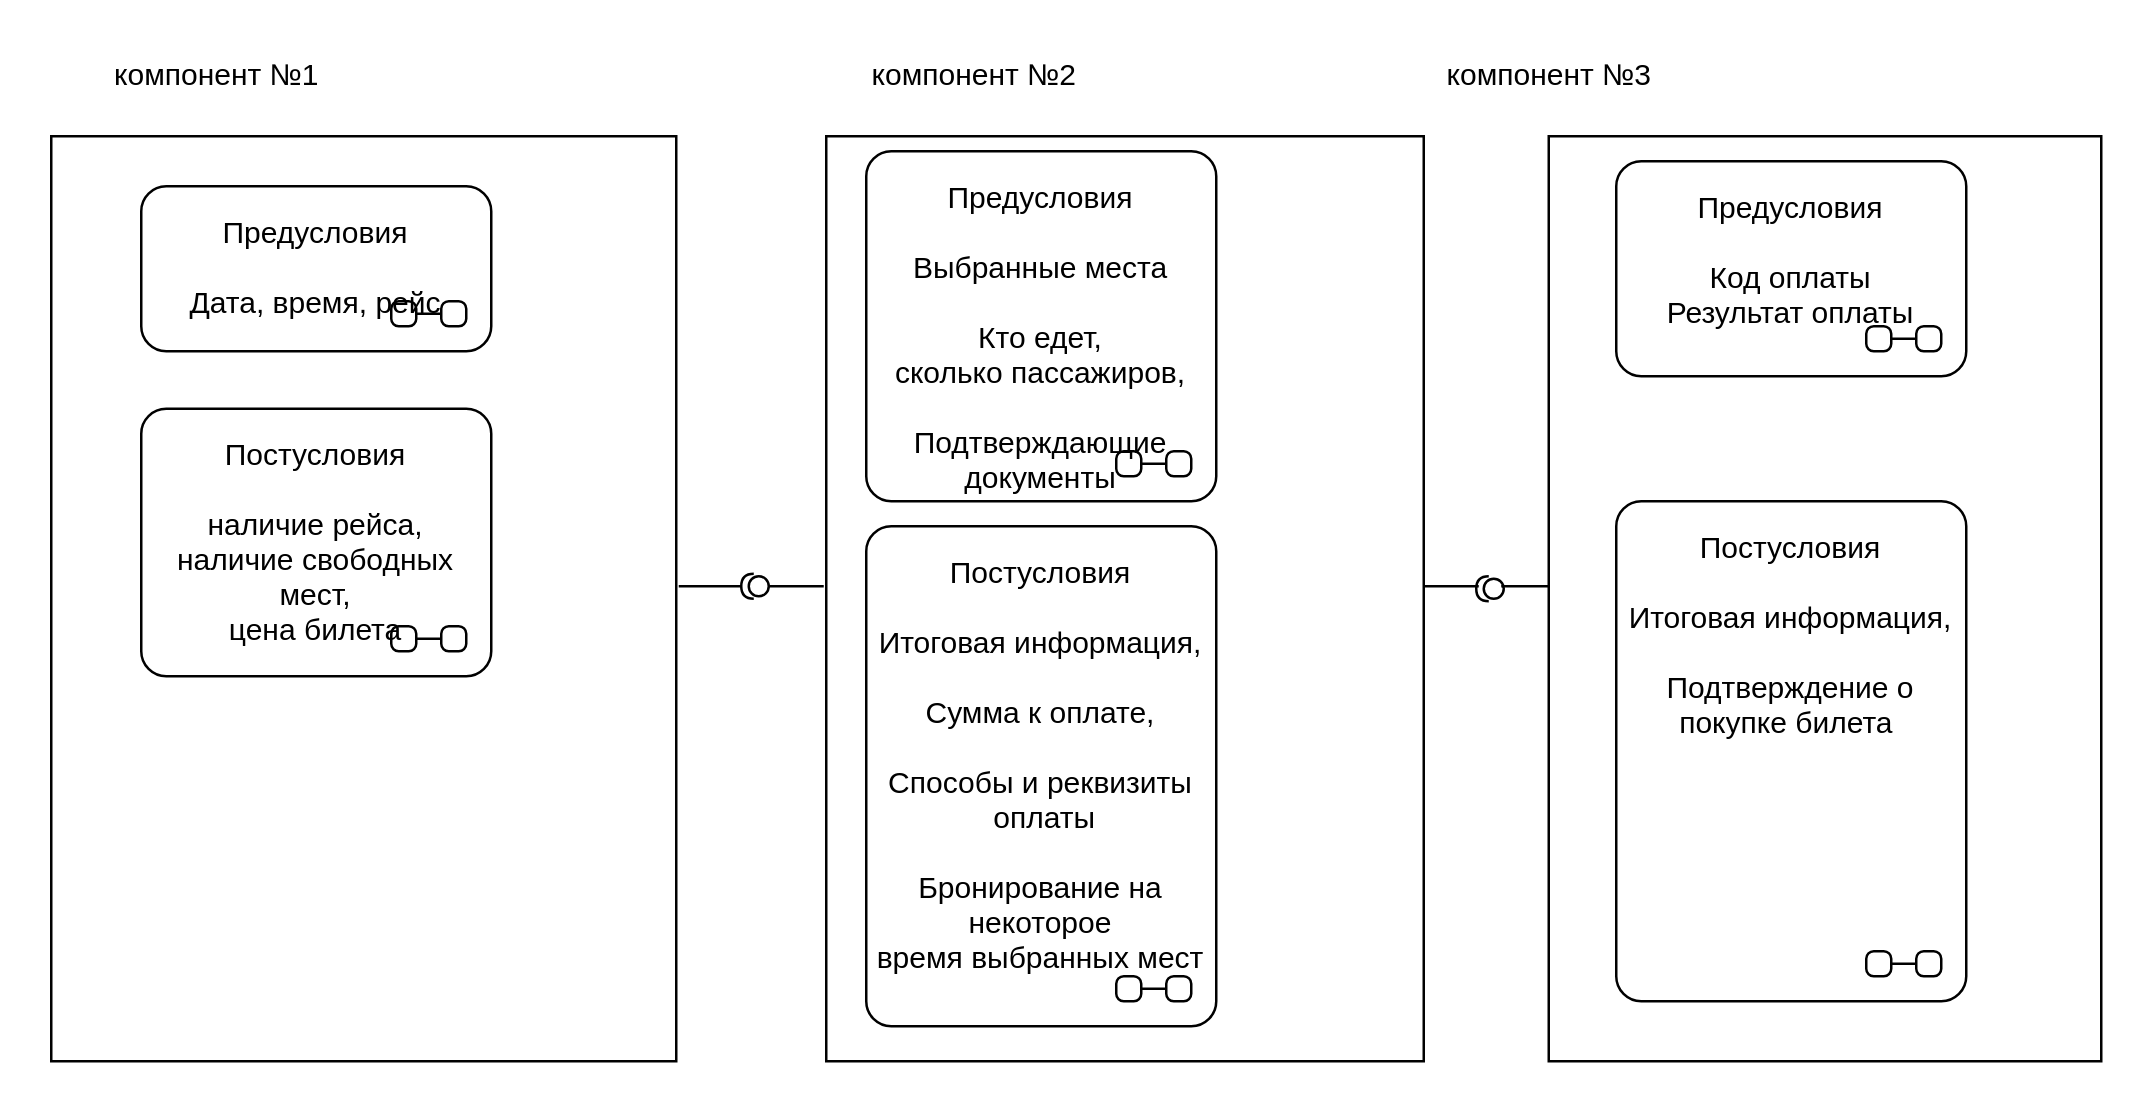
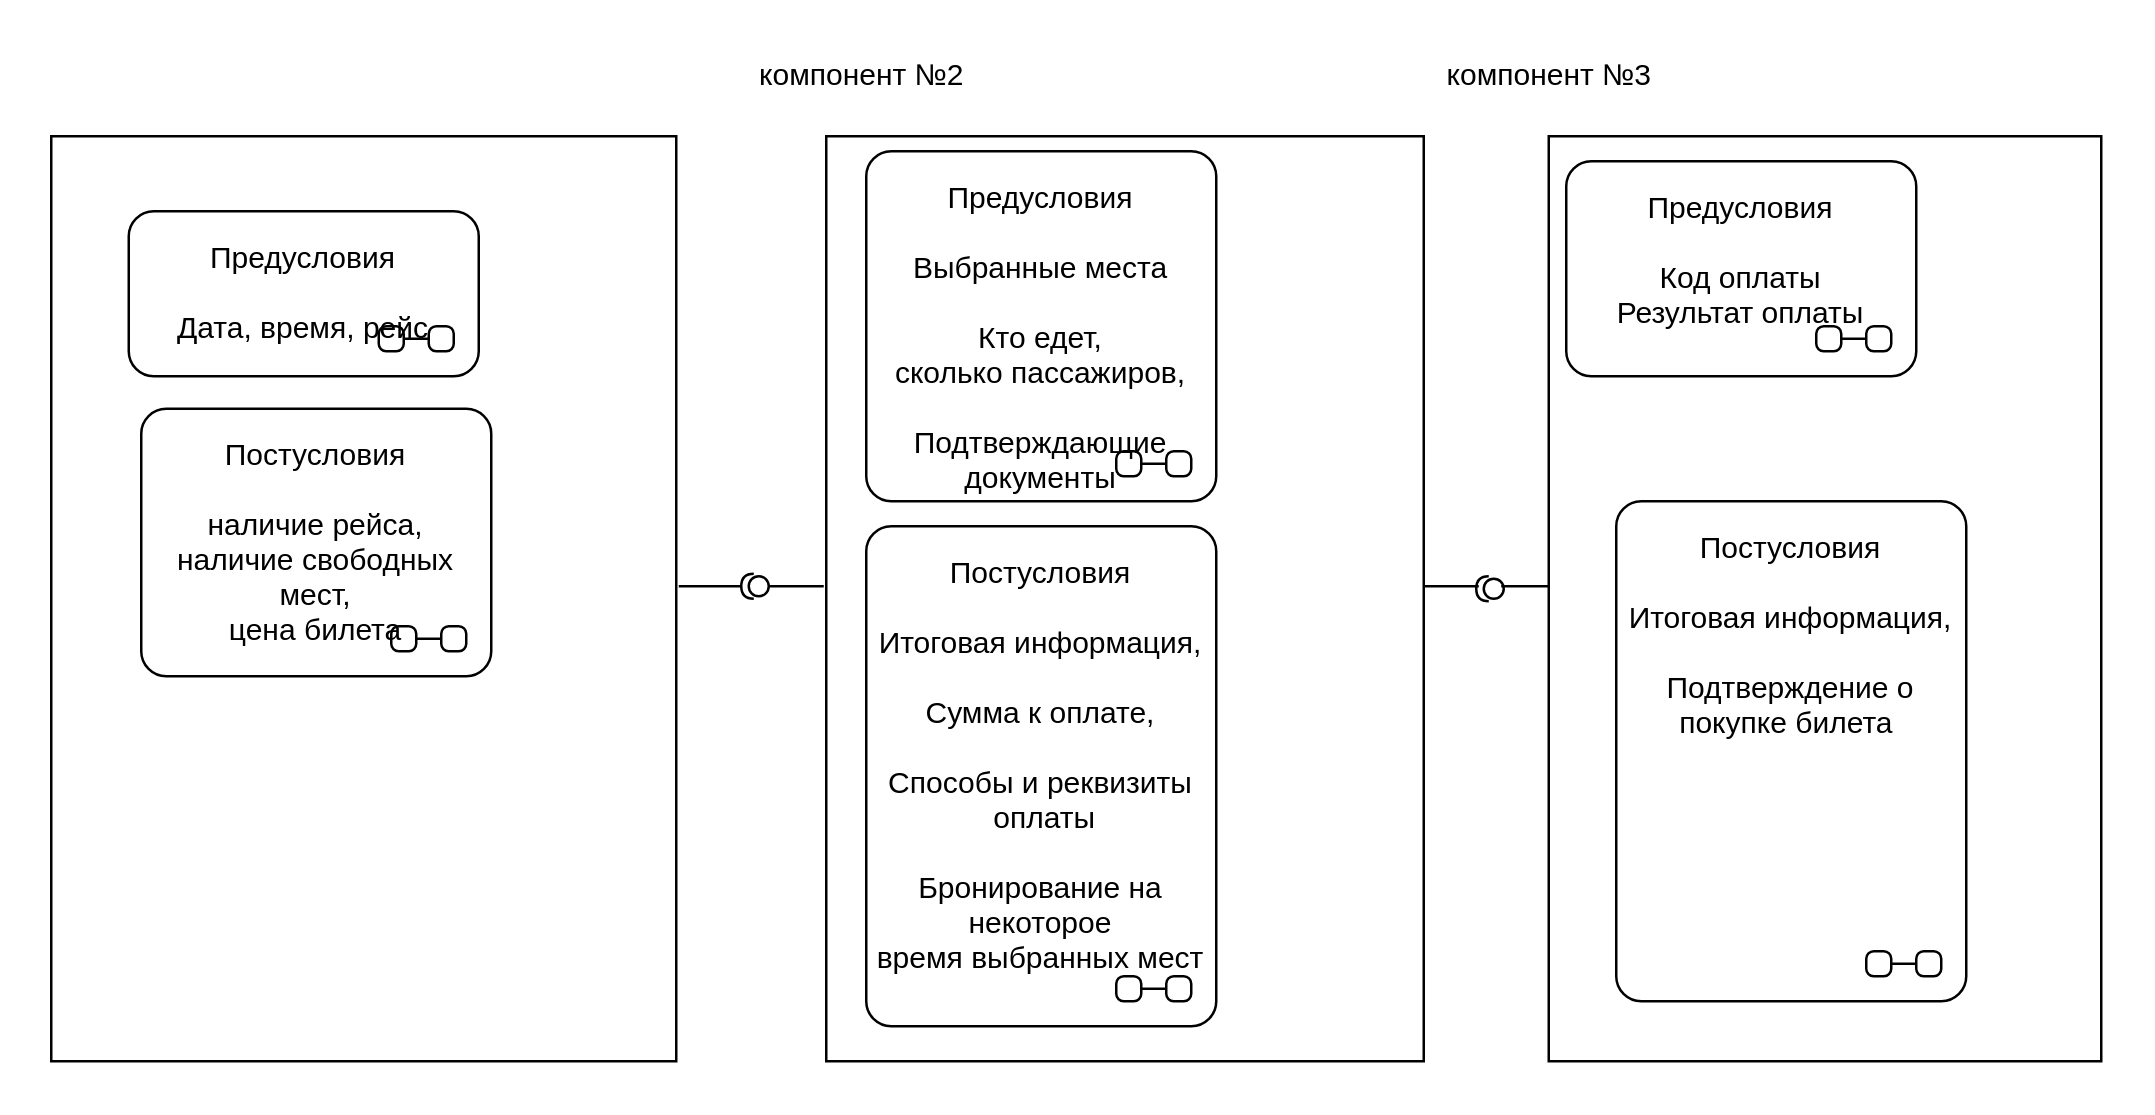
(216, 76) -> none
(974, 76) -> (861, 76)
(316, 269) -> (304, 294)
(1791, 269) -> (1741, 269)
